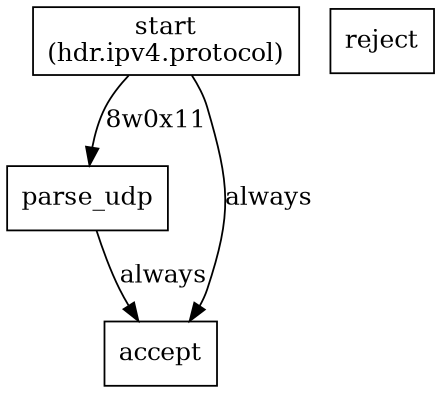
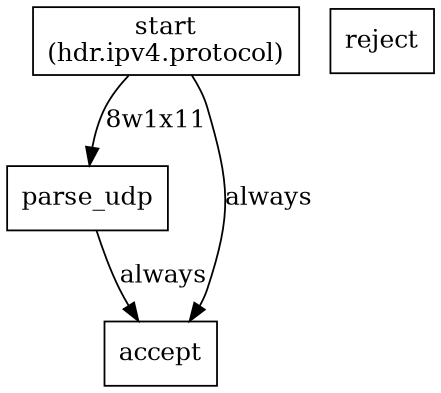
(156, 121) -> (156, 121)
